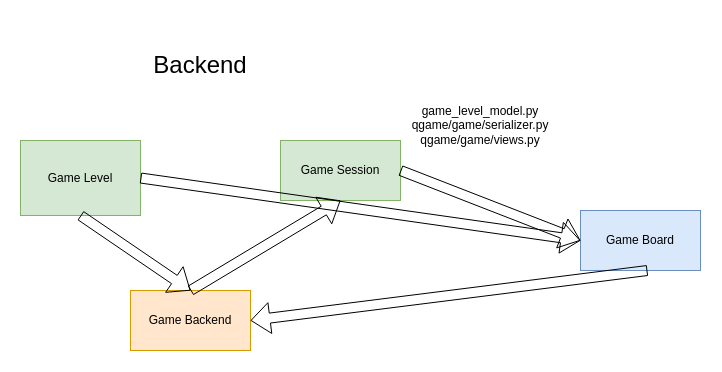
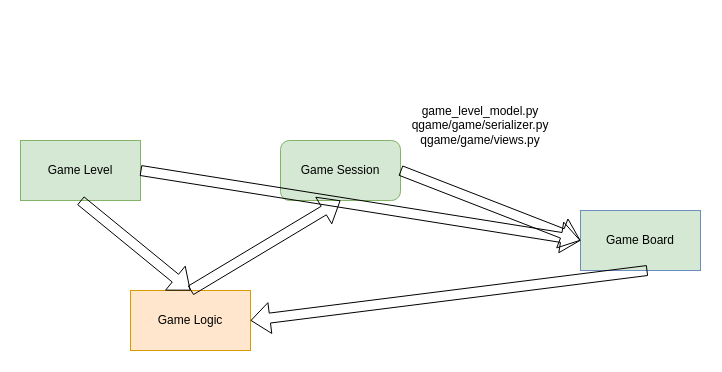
(201, 66) -> none
(341, 171) -> (341, 171)
(81, 178) -> (81, 171)
(641, 241) -> (641, 241)
(191, 321) -> (191, 321)
